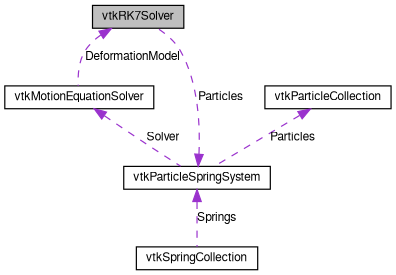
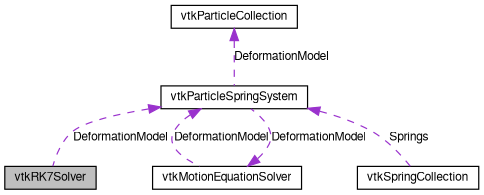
(82, 57) -> (173, 143)
(221, 97) -> (121, 138)
(163, 138) -> (319, 138)
(293, 138) -> (282, 57)
